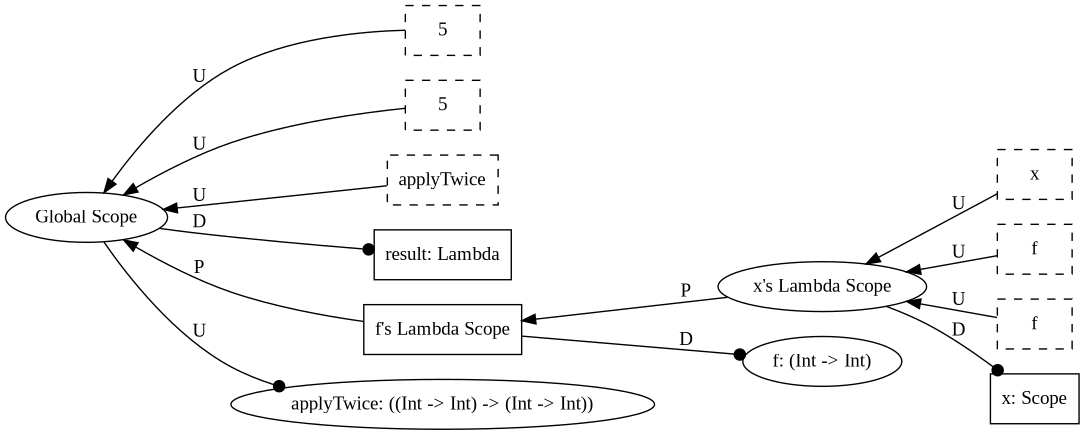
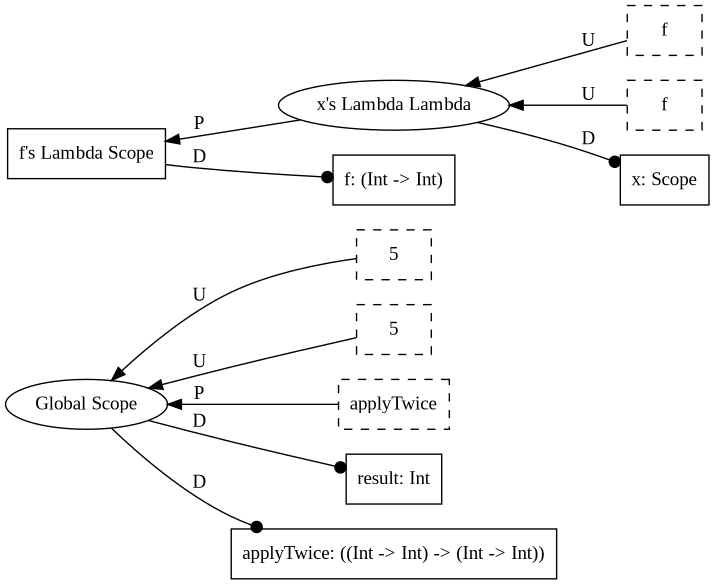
(1035, 174) -> none
(199, 196) -> (199, 394)
(443, 255) -> (394, 479)
(822, 287) -> (394, 105)
(246, 297) -> none
(199, 332) -> (199, 483)
(822, 361) -> (394, 180)
(443, 404) -> (394, 554)
